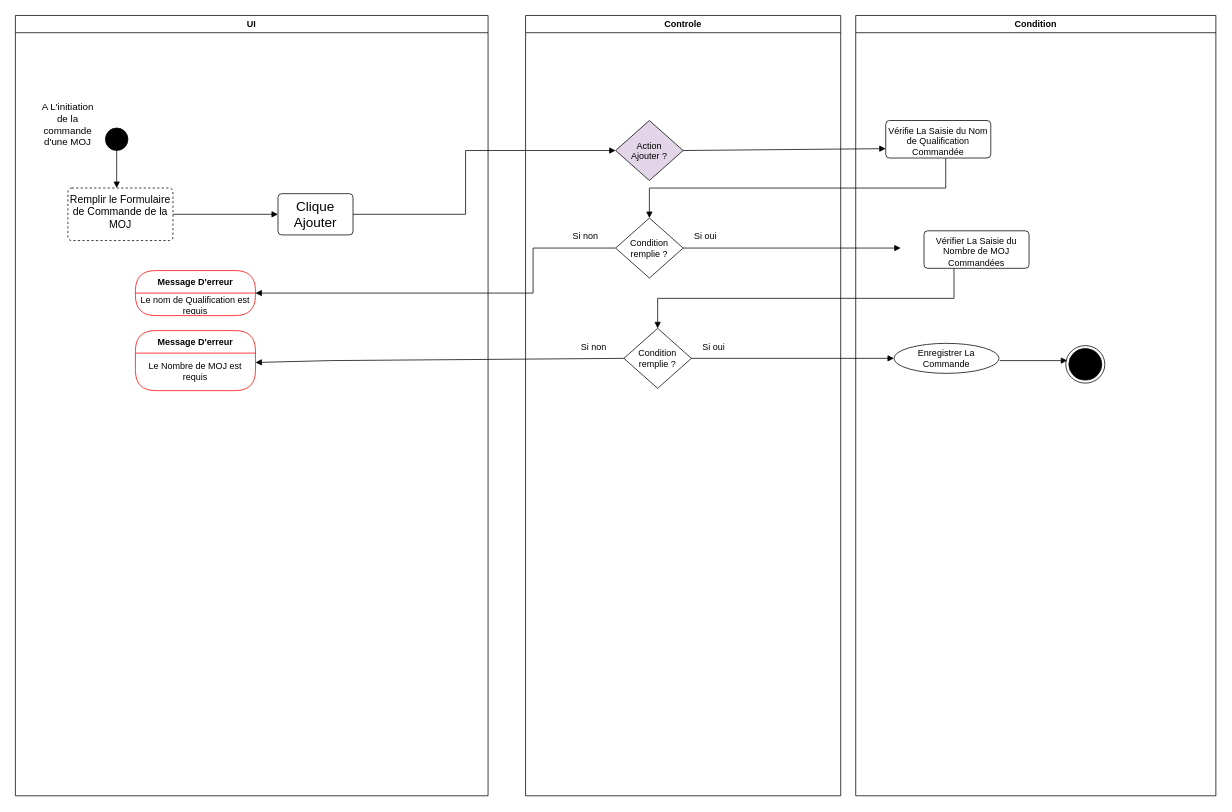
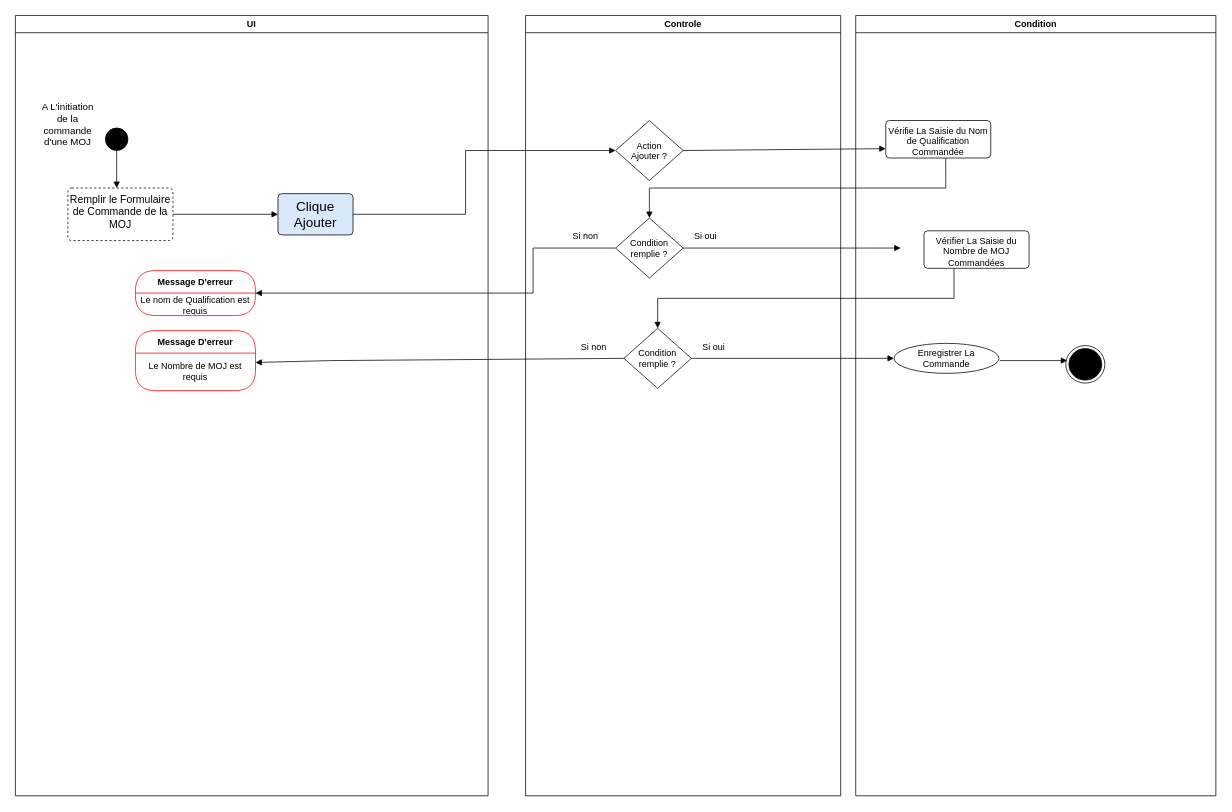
(649, 150) -> (649, 150)
(315, 214) -> (315, 214)
